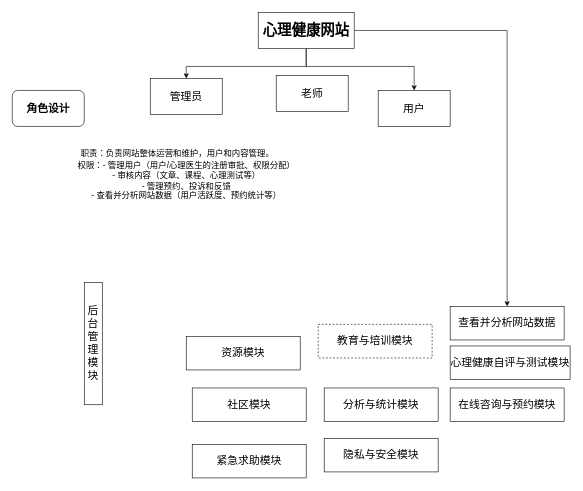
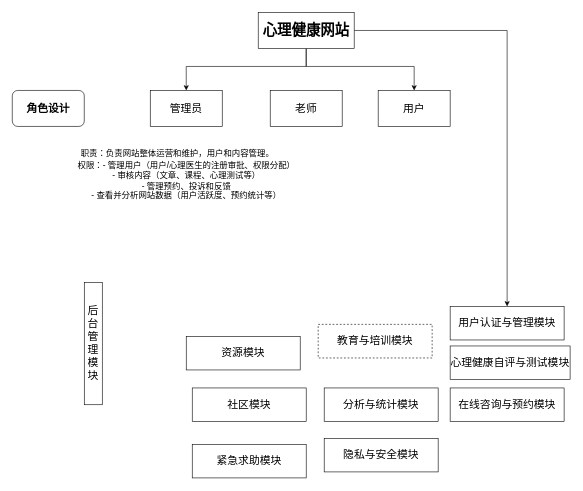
(312, 93) -> (306, 108)
(186, 96) -> (186, 108)
(507, 323) -> (507, 323)
